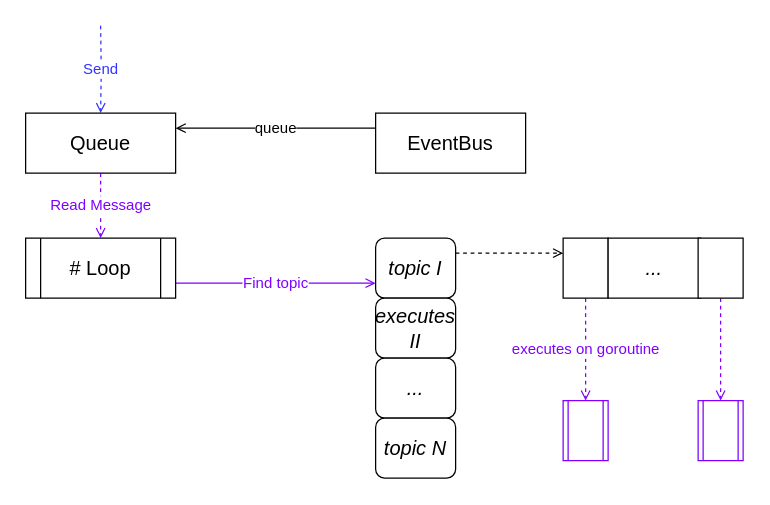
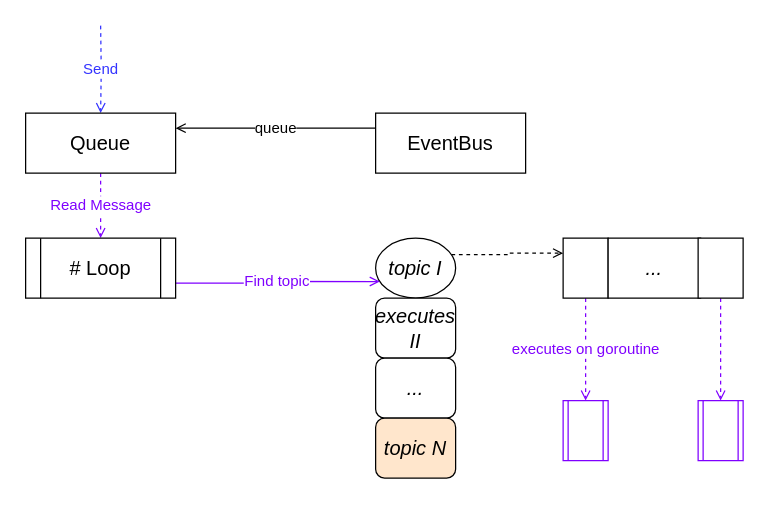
(416, 268) -> (416, 268)
(416, 448) -> (416, 448)
